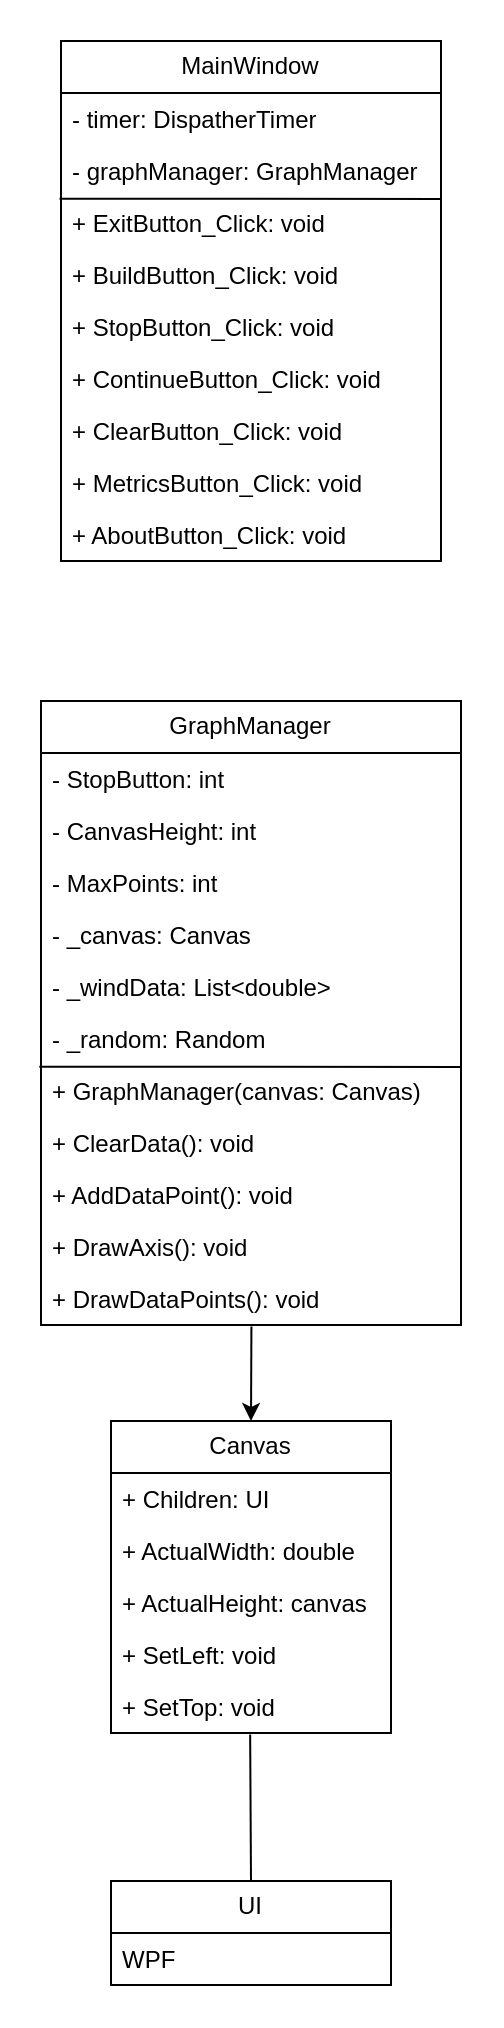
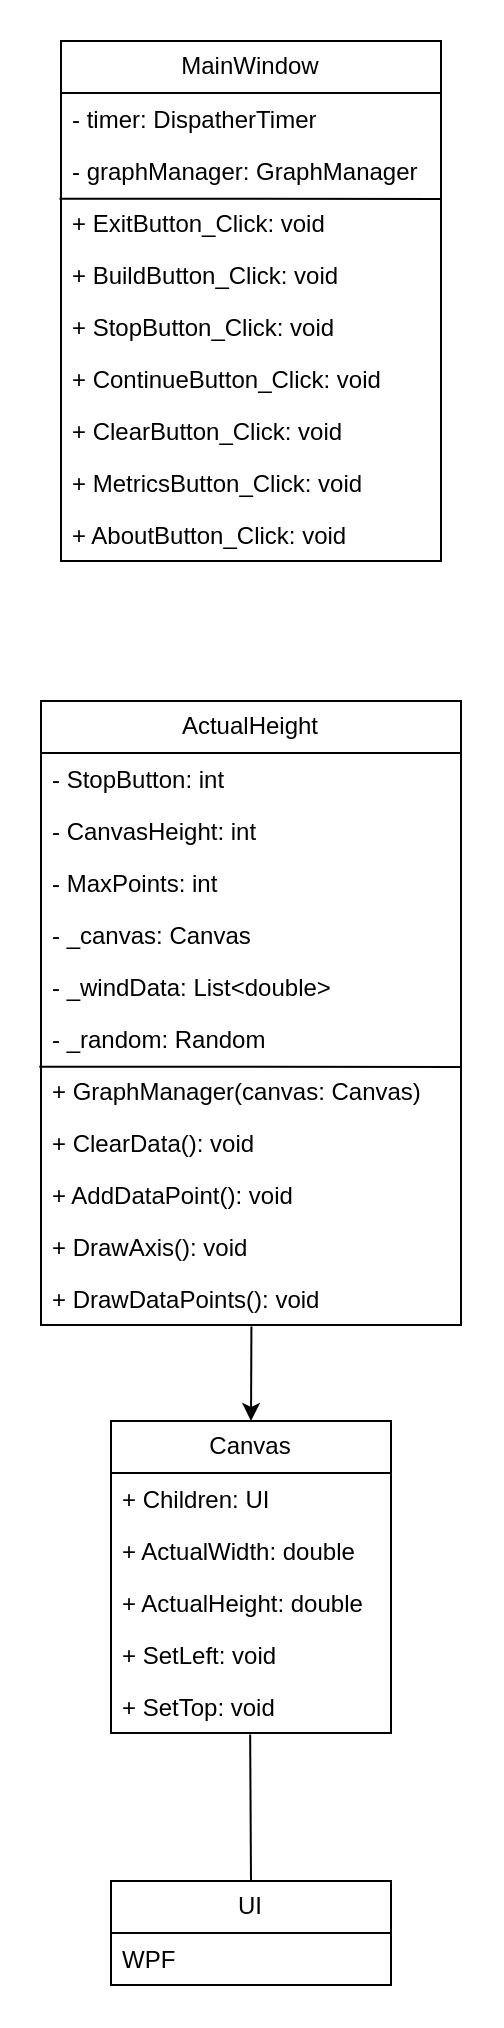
(251, 727) -> (251, 727)
(253, 1620) -> (252, 1605)
